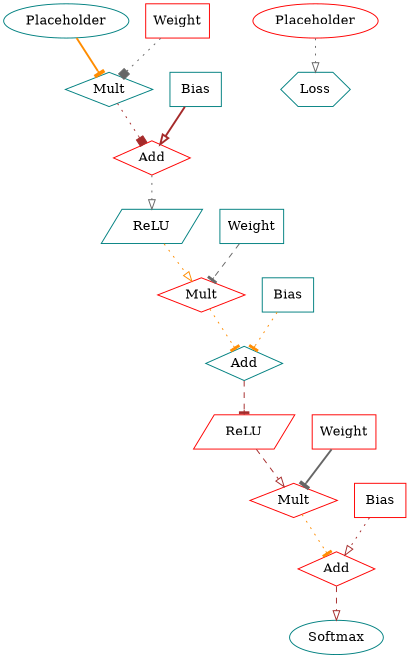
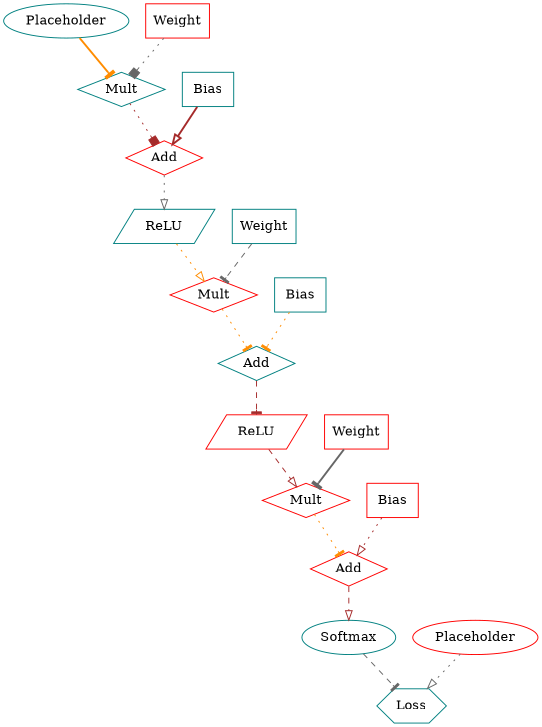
none -> (378, 669)
